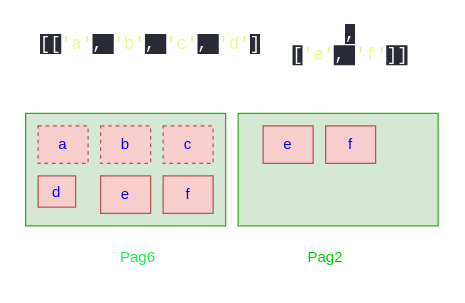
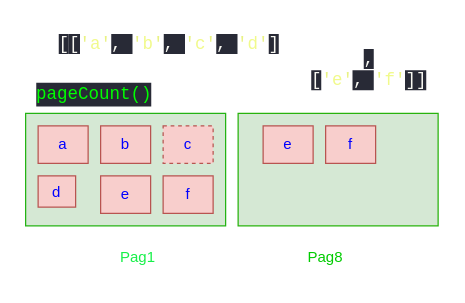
(151, 44) -> (169, 44)
(351, 44) -> (369, 69)
none -> (94, 94)
(63, 144) -> (63, 144)
(126, 144) -> (126, 144)
(138, 257) -> (138, 257)
(326, 257) -> (326, 257)
